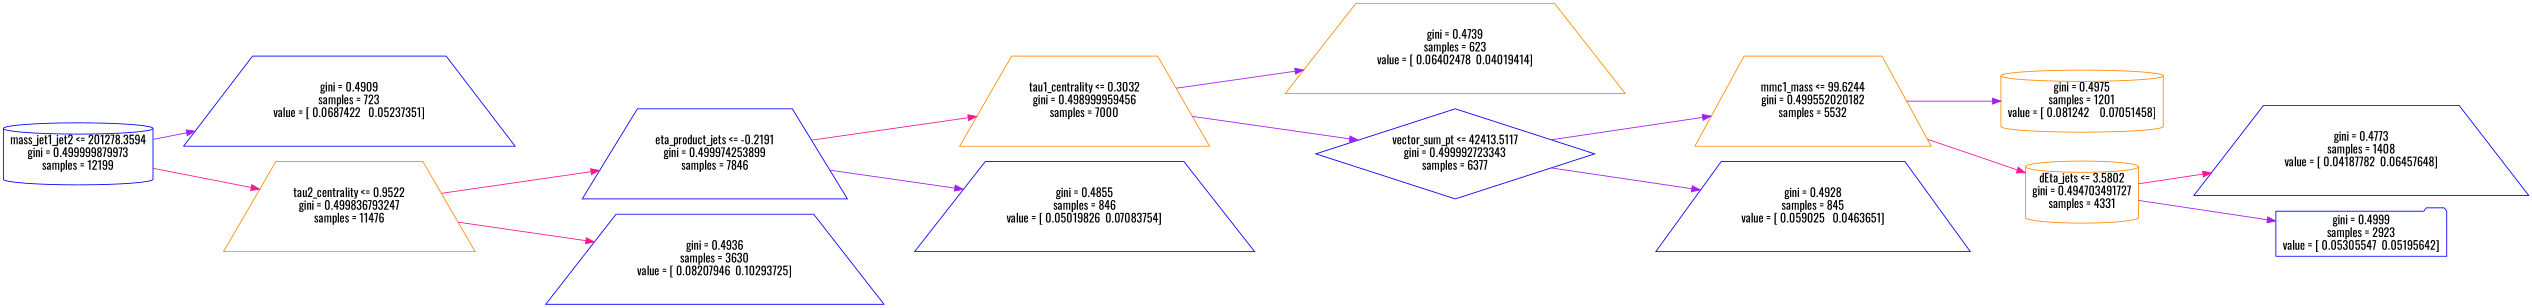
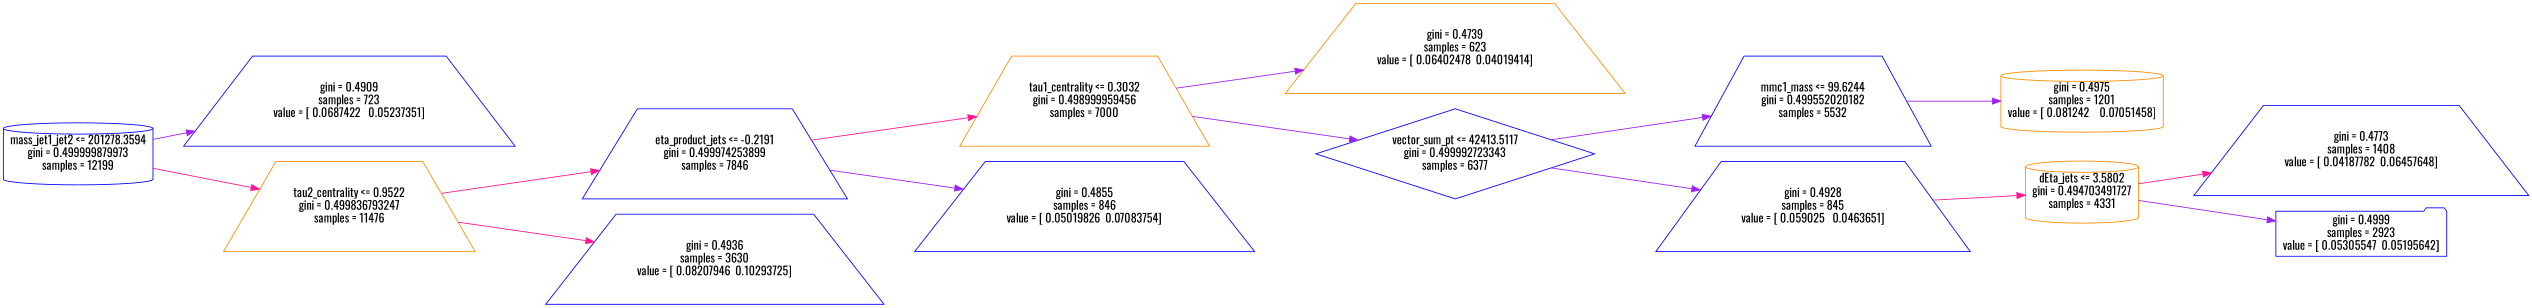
(1813, 101) -> (1813, 101)
(1972, 155) -> (1975, 198)
